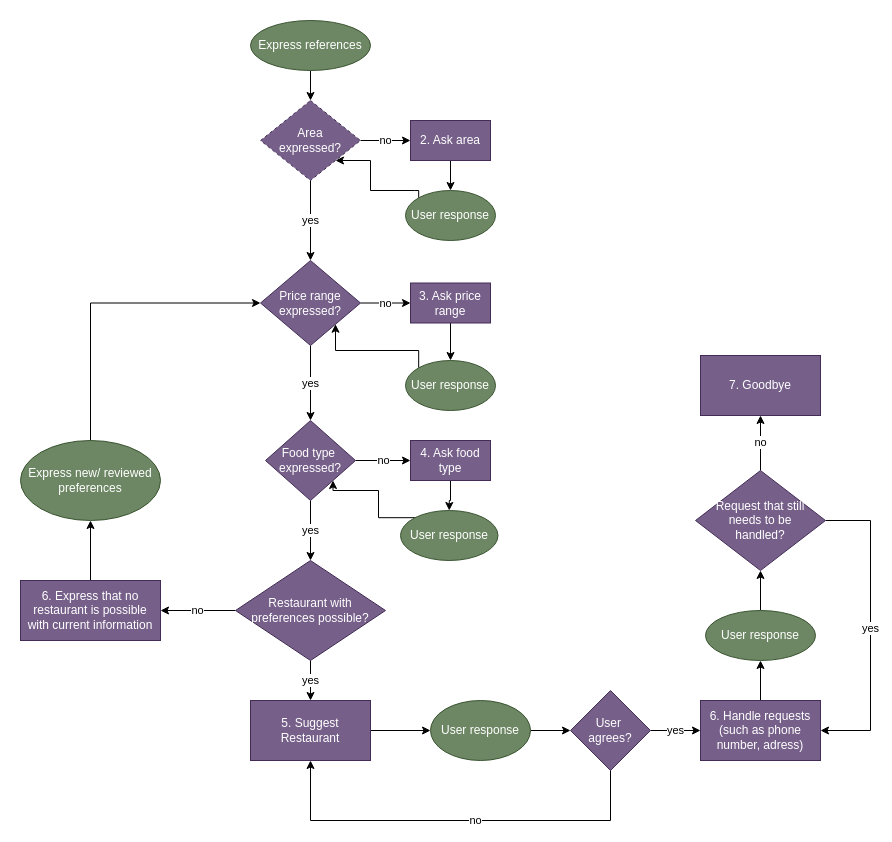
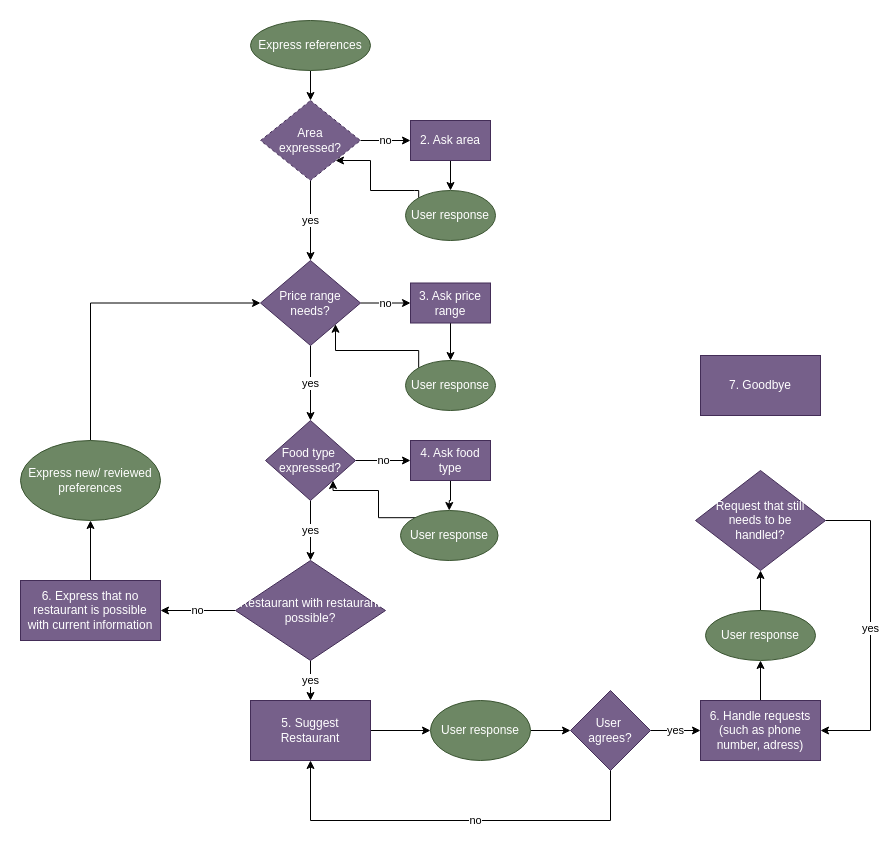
(311, 304) -> (311, 304)
(761, 446) -> none
(311, 611) -> (311, 611)
